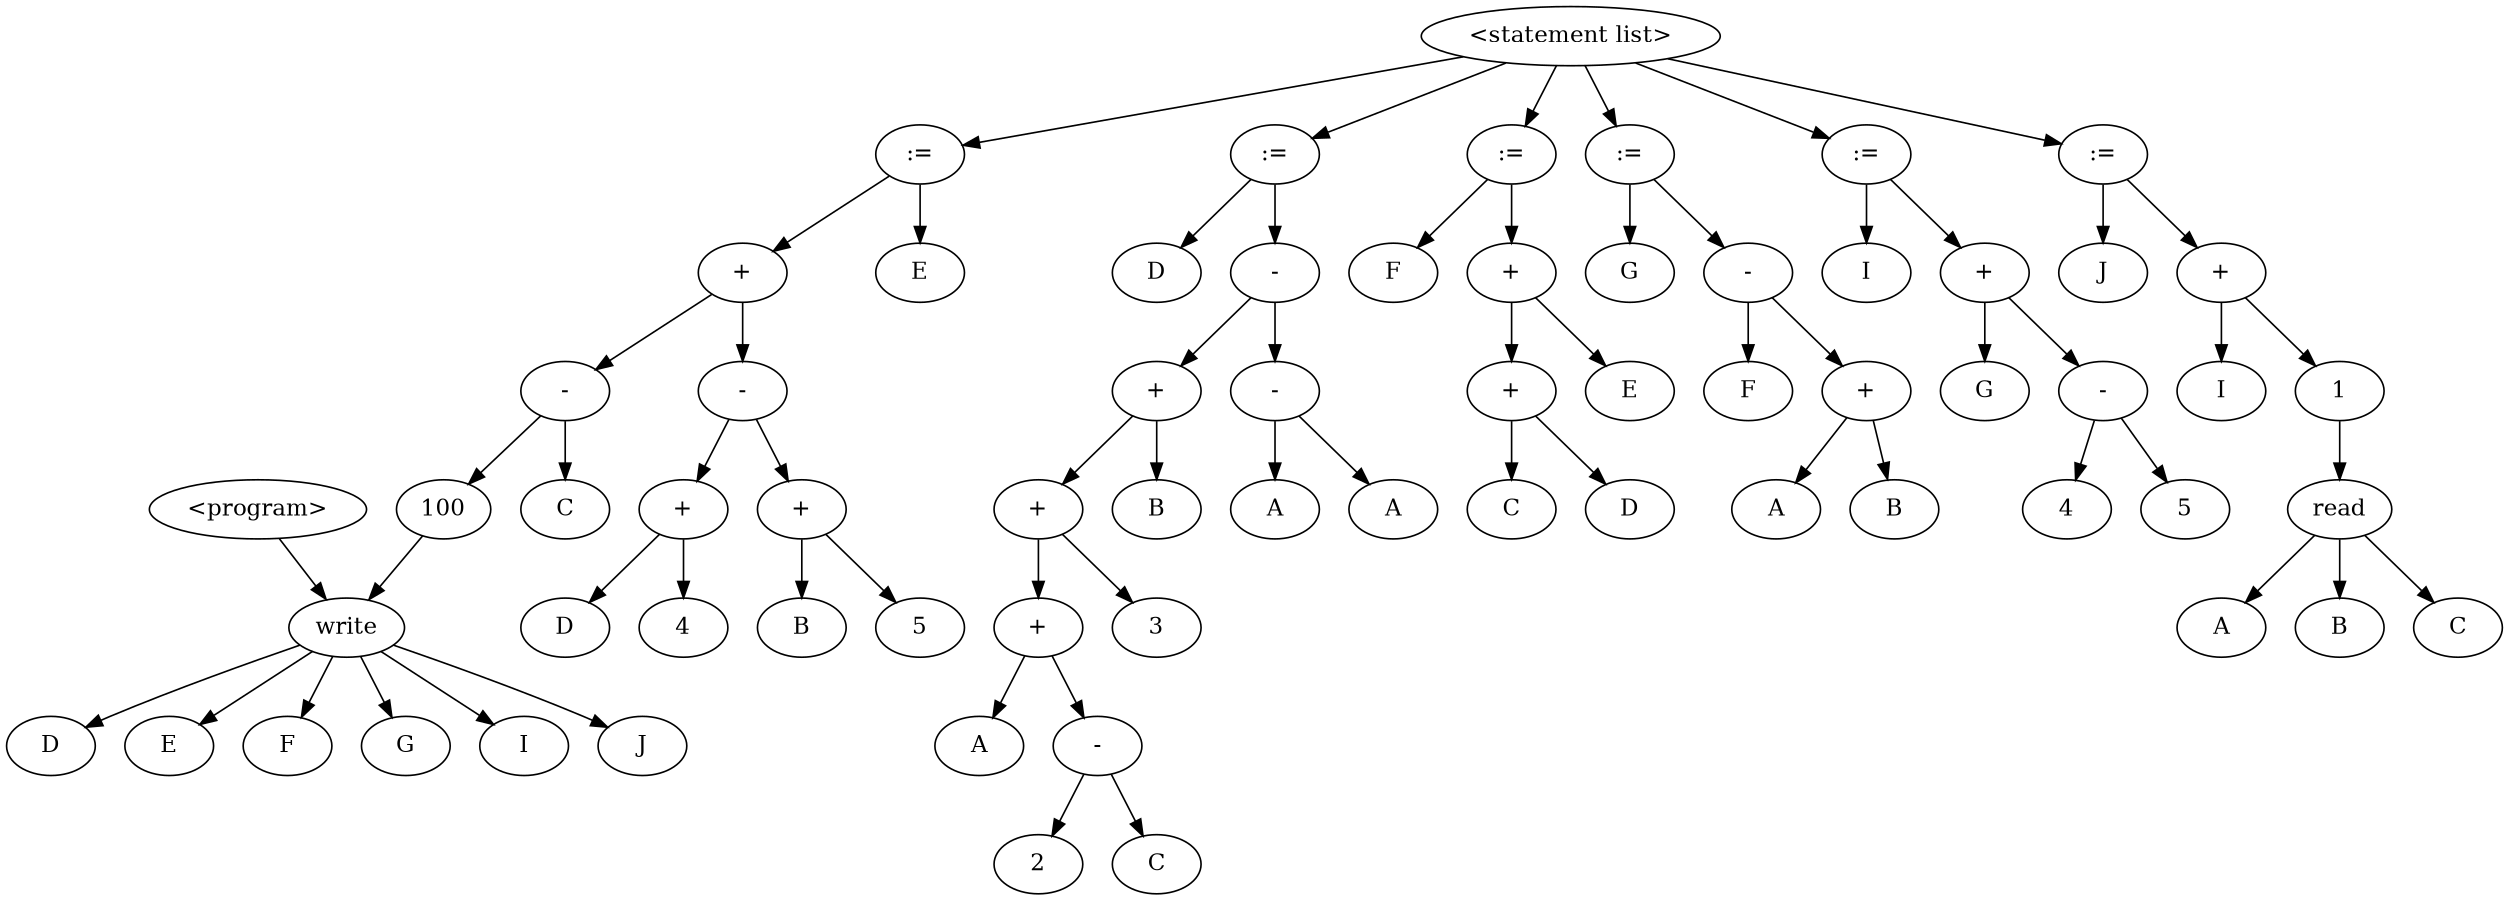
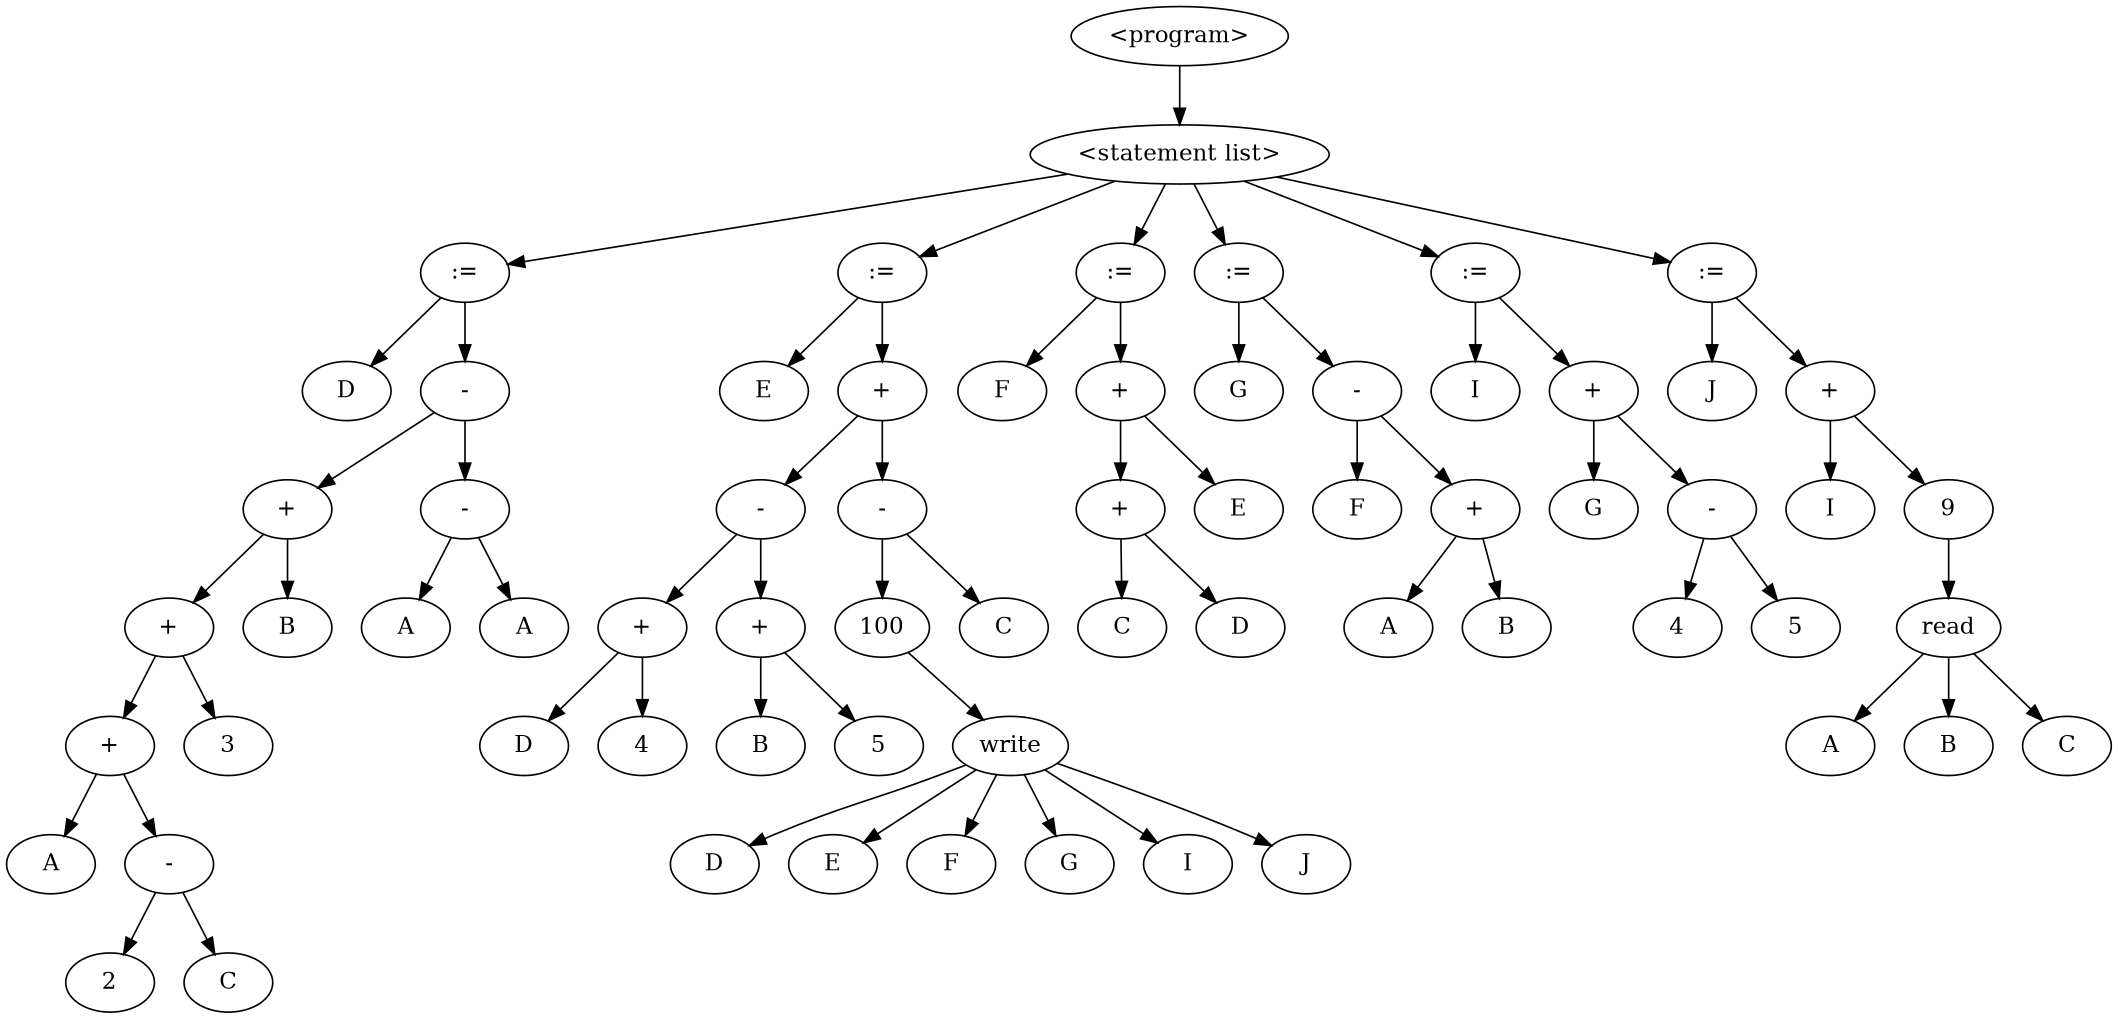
(2340, 391) -> (1949, 509)
(298, 562) -> (1180, 87)
